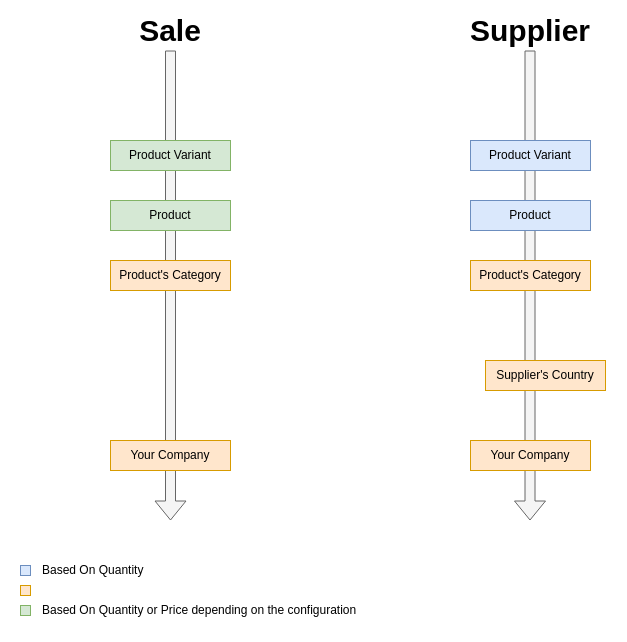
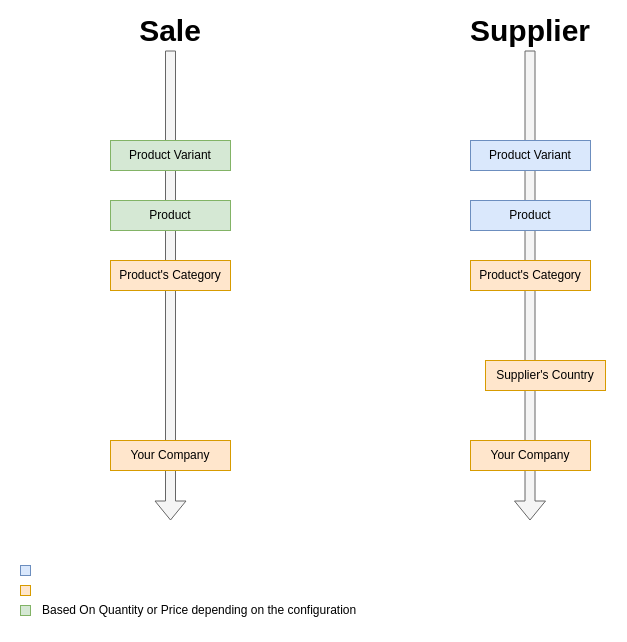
(206, 571) -> none
